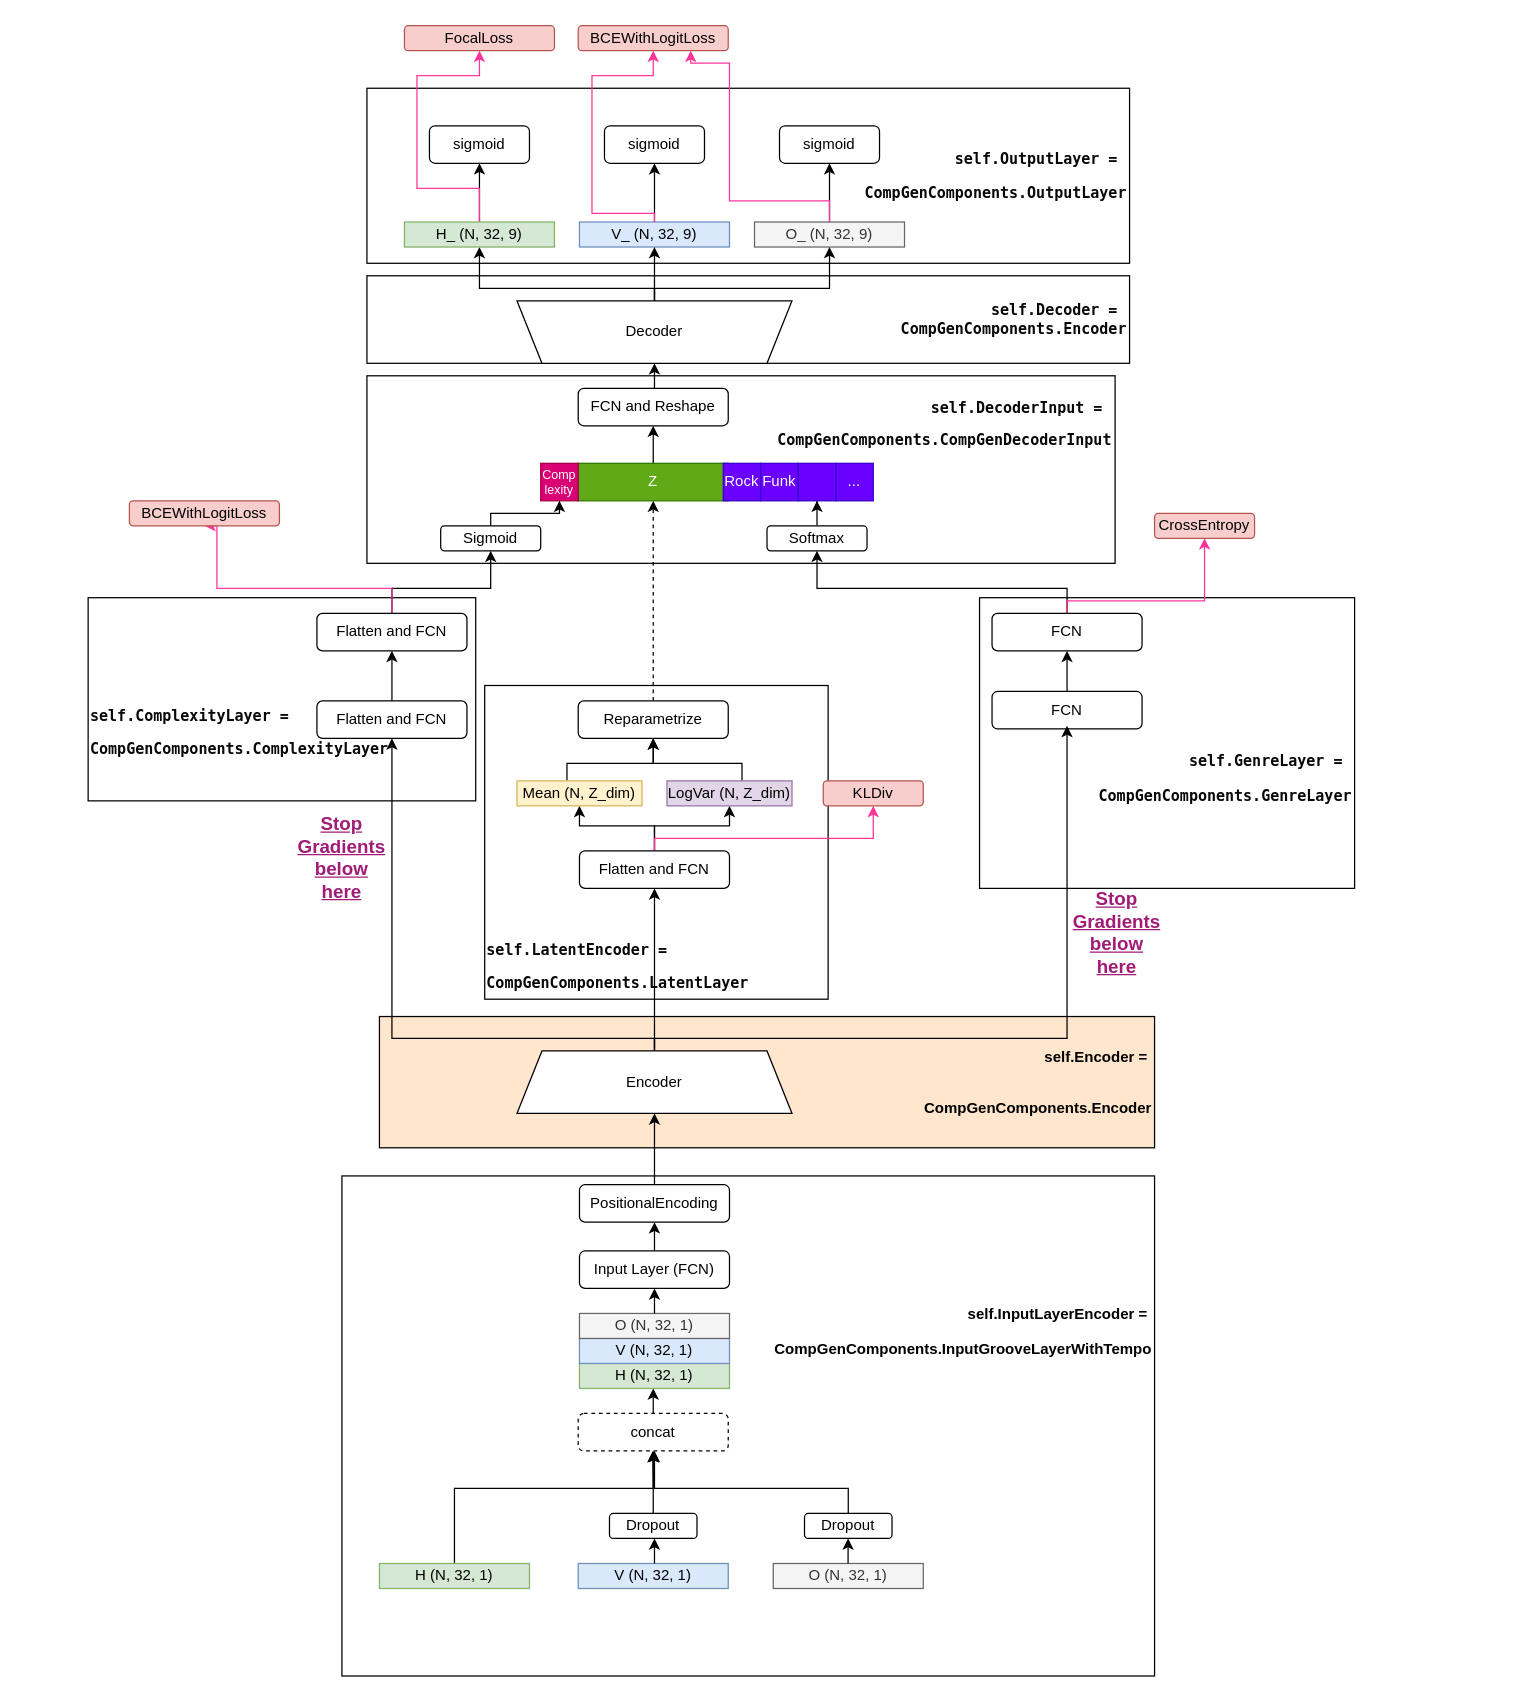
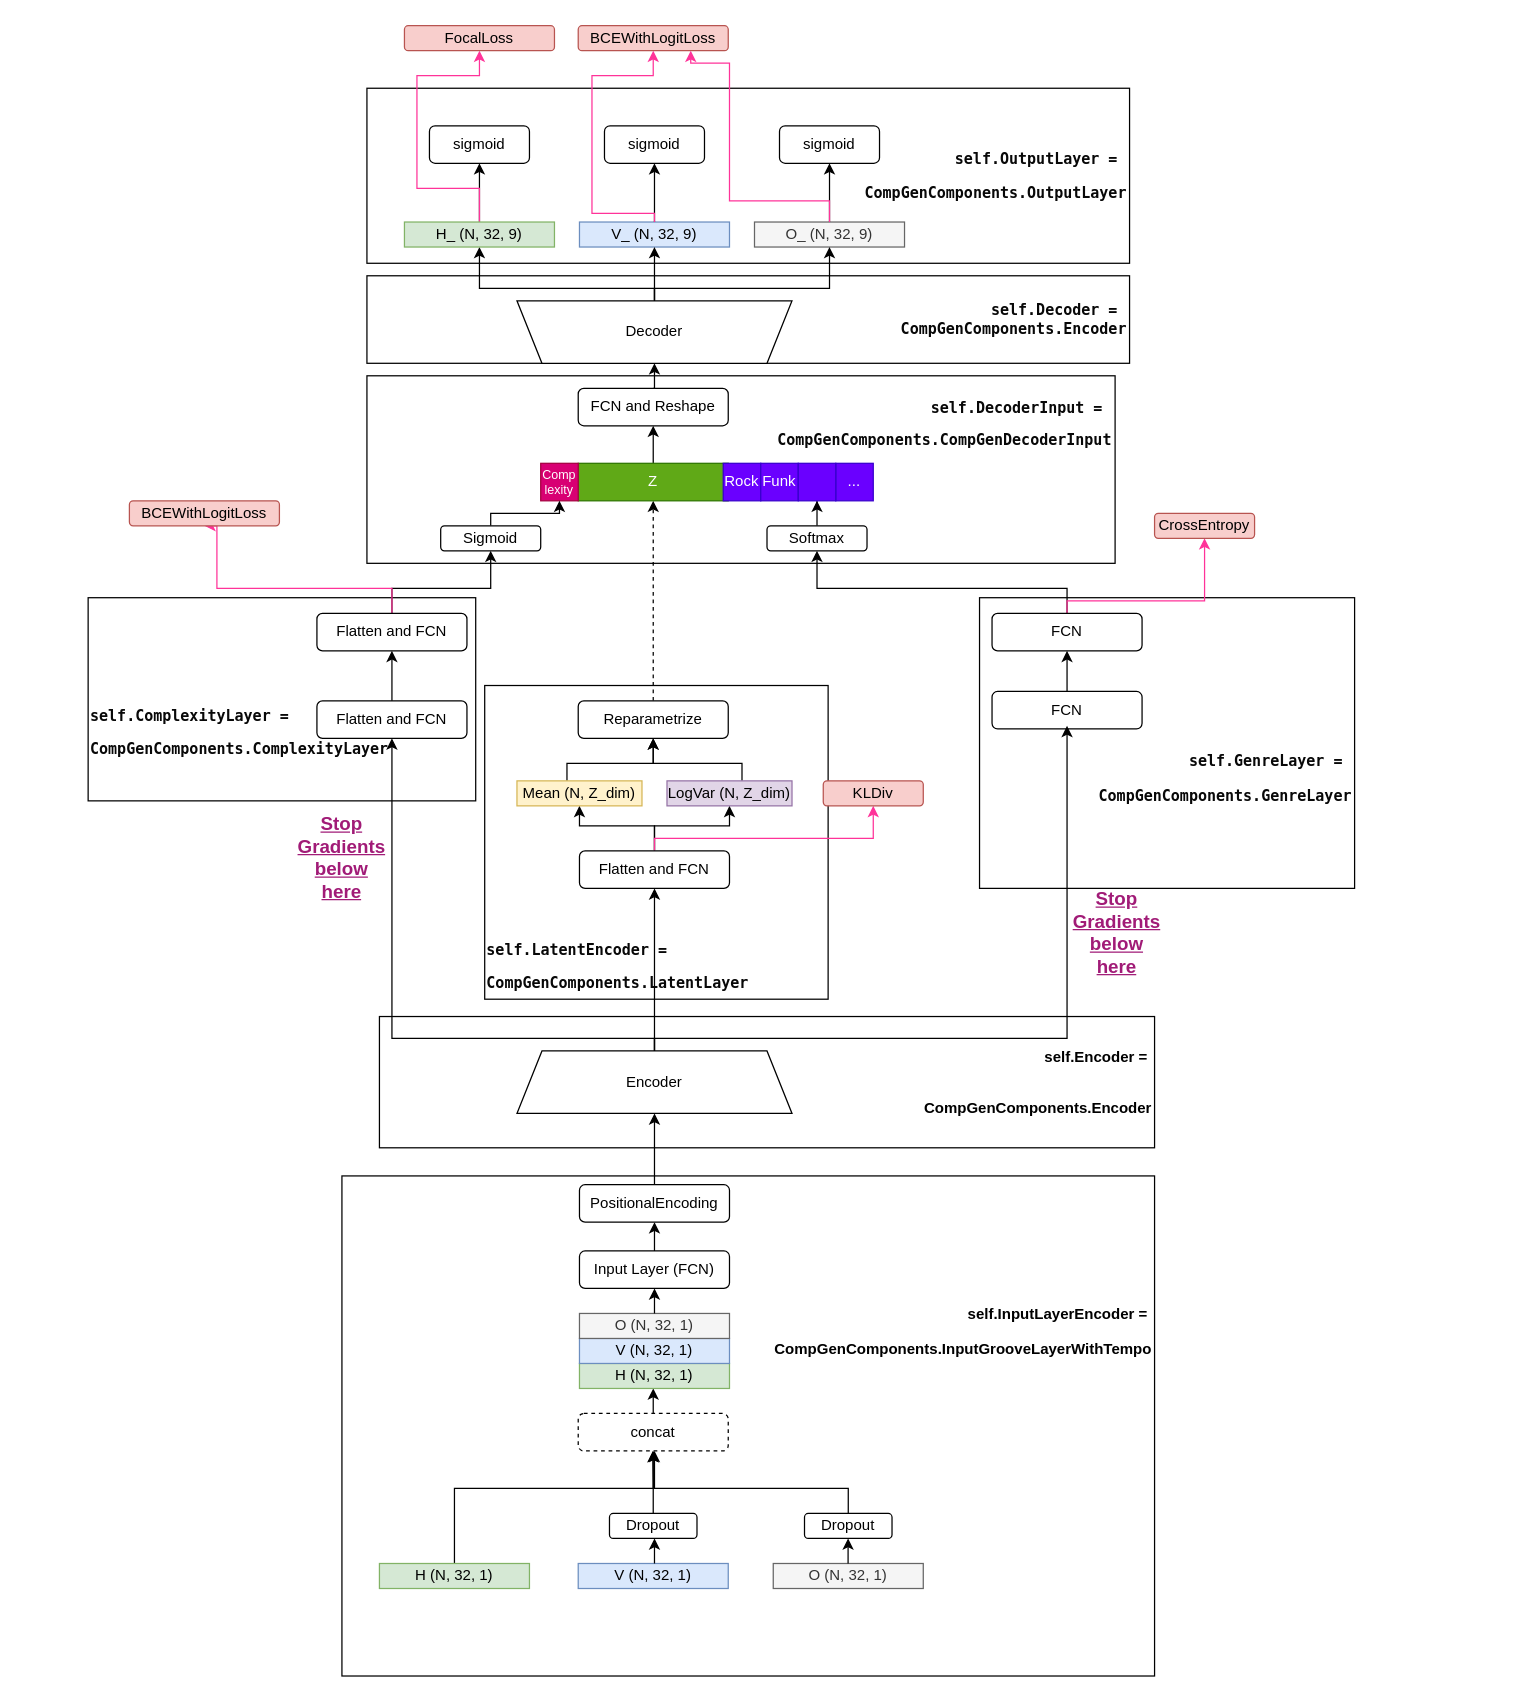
(1049, 1082) -> (1049, 1082)
